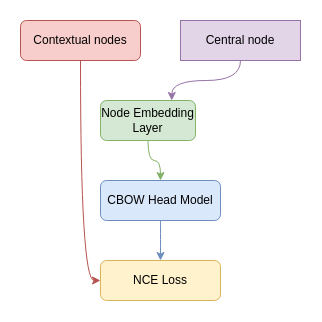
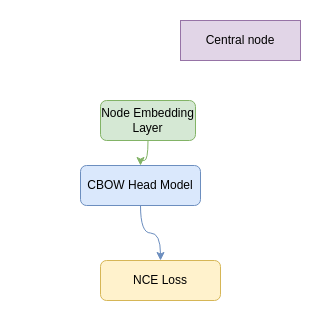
(81, 41) -> none
(209, 80) -> none
(82, 170) -> none
(161, 201) -> (141, 186)
